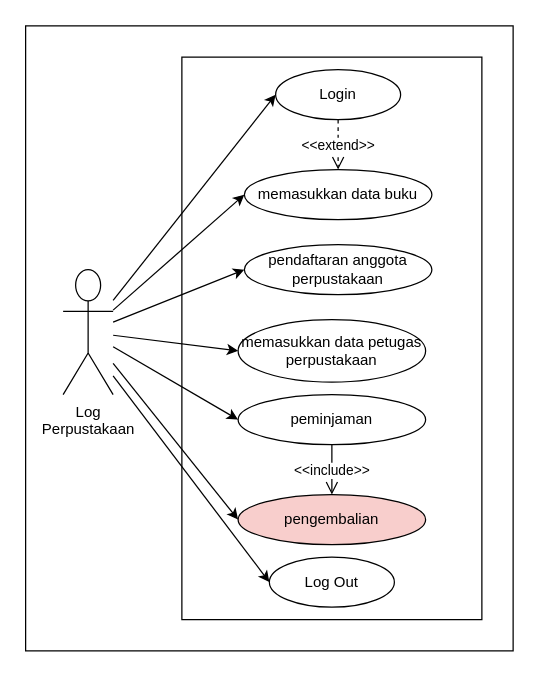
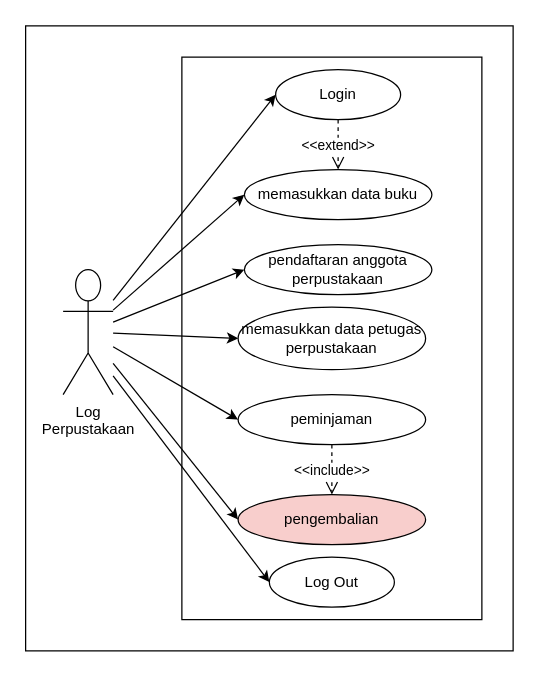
(332, 351) -> (332, 338)
(332, 454) -> (332, 454)
